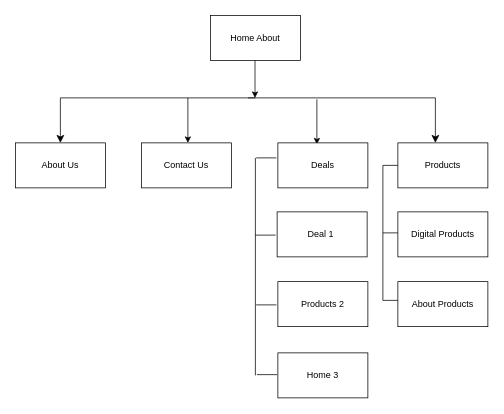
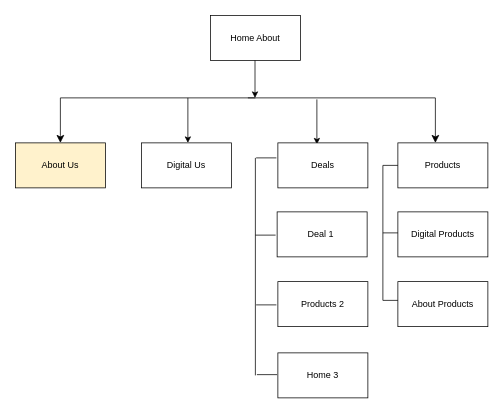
(60, 165) -> (60, 165)
(186, 165) -> (186, 165)
